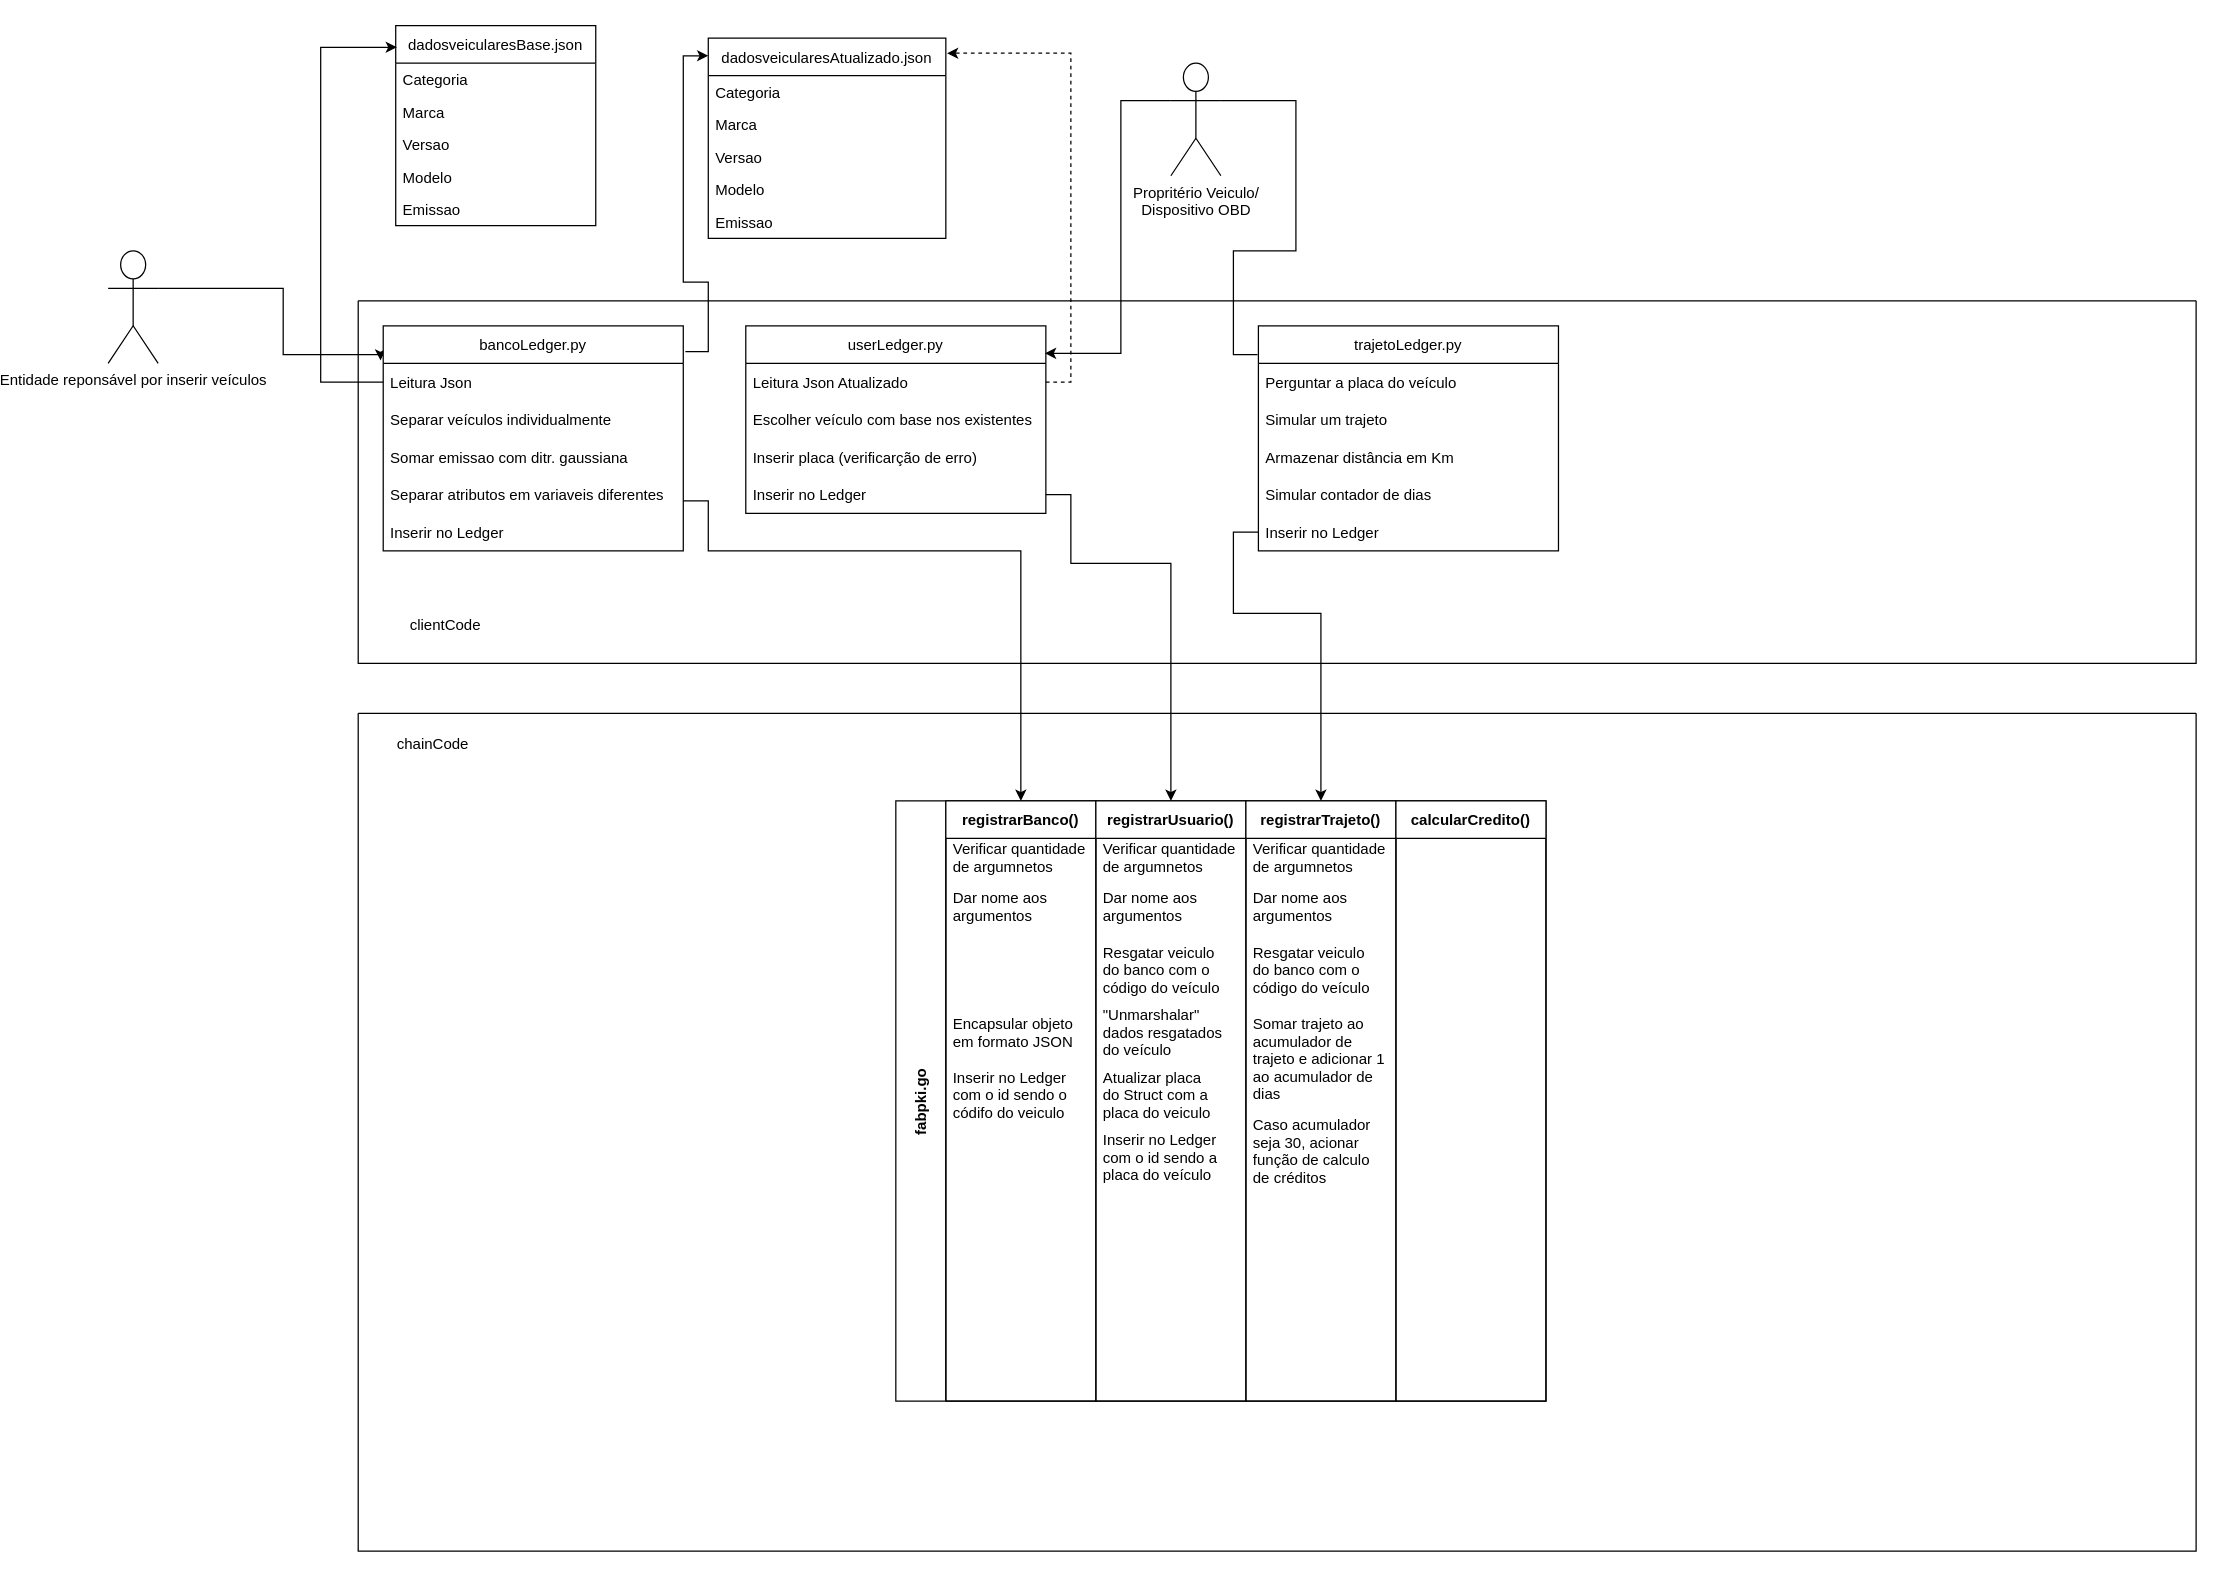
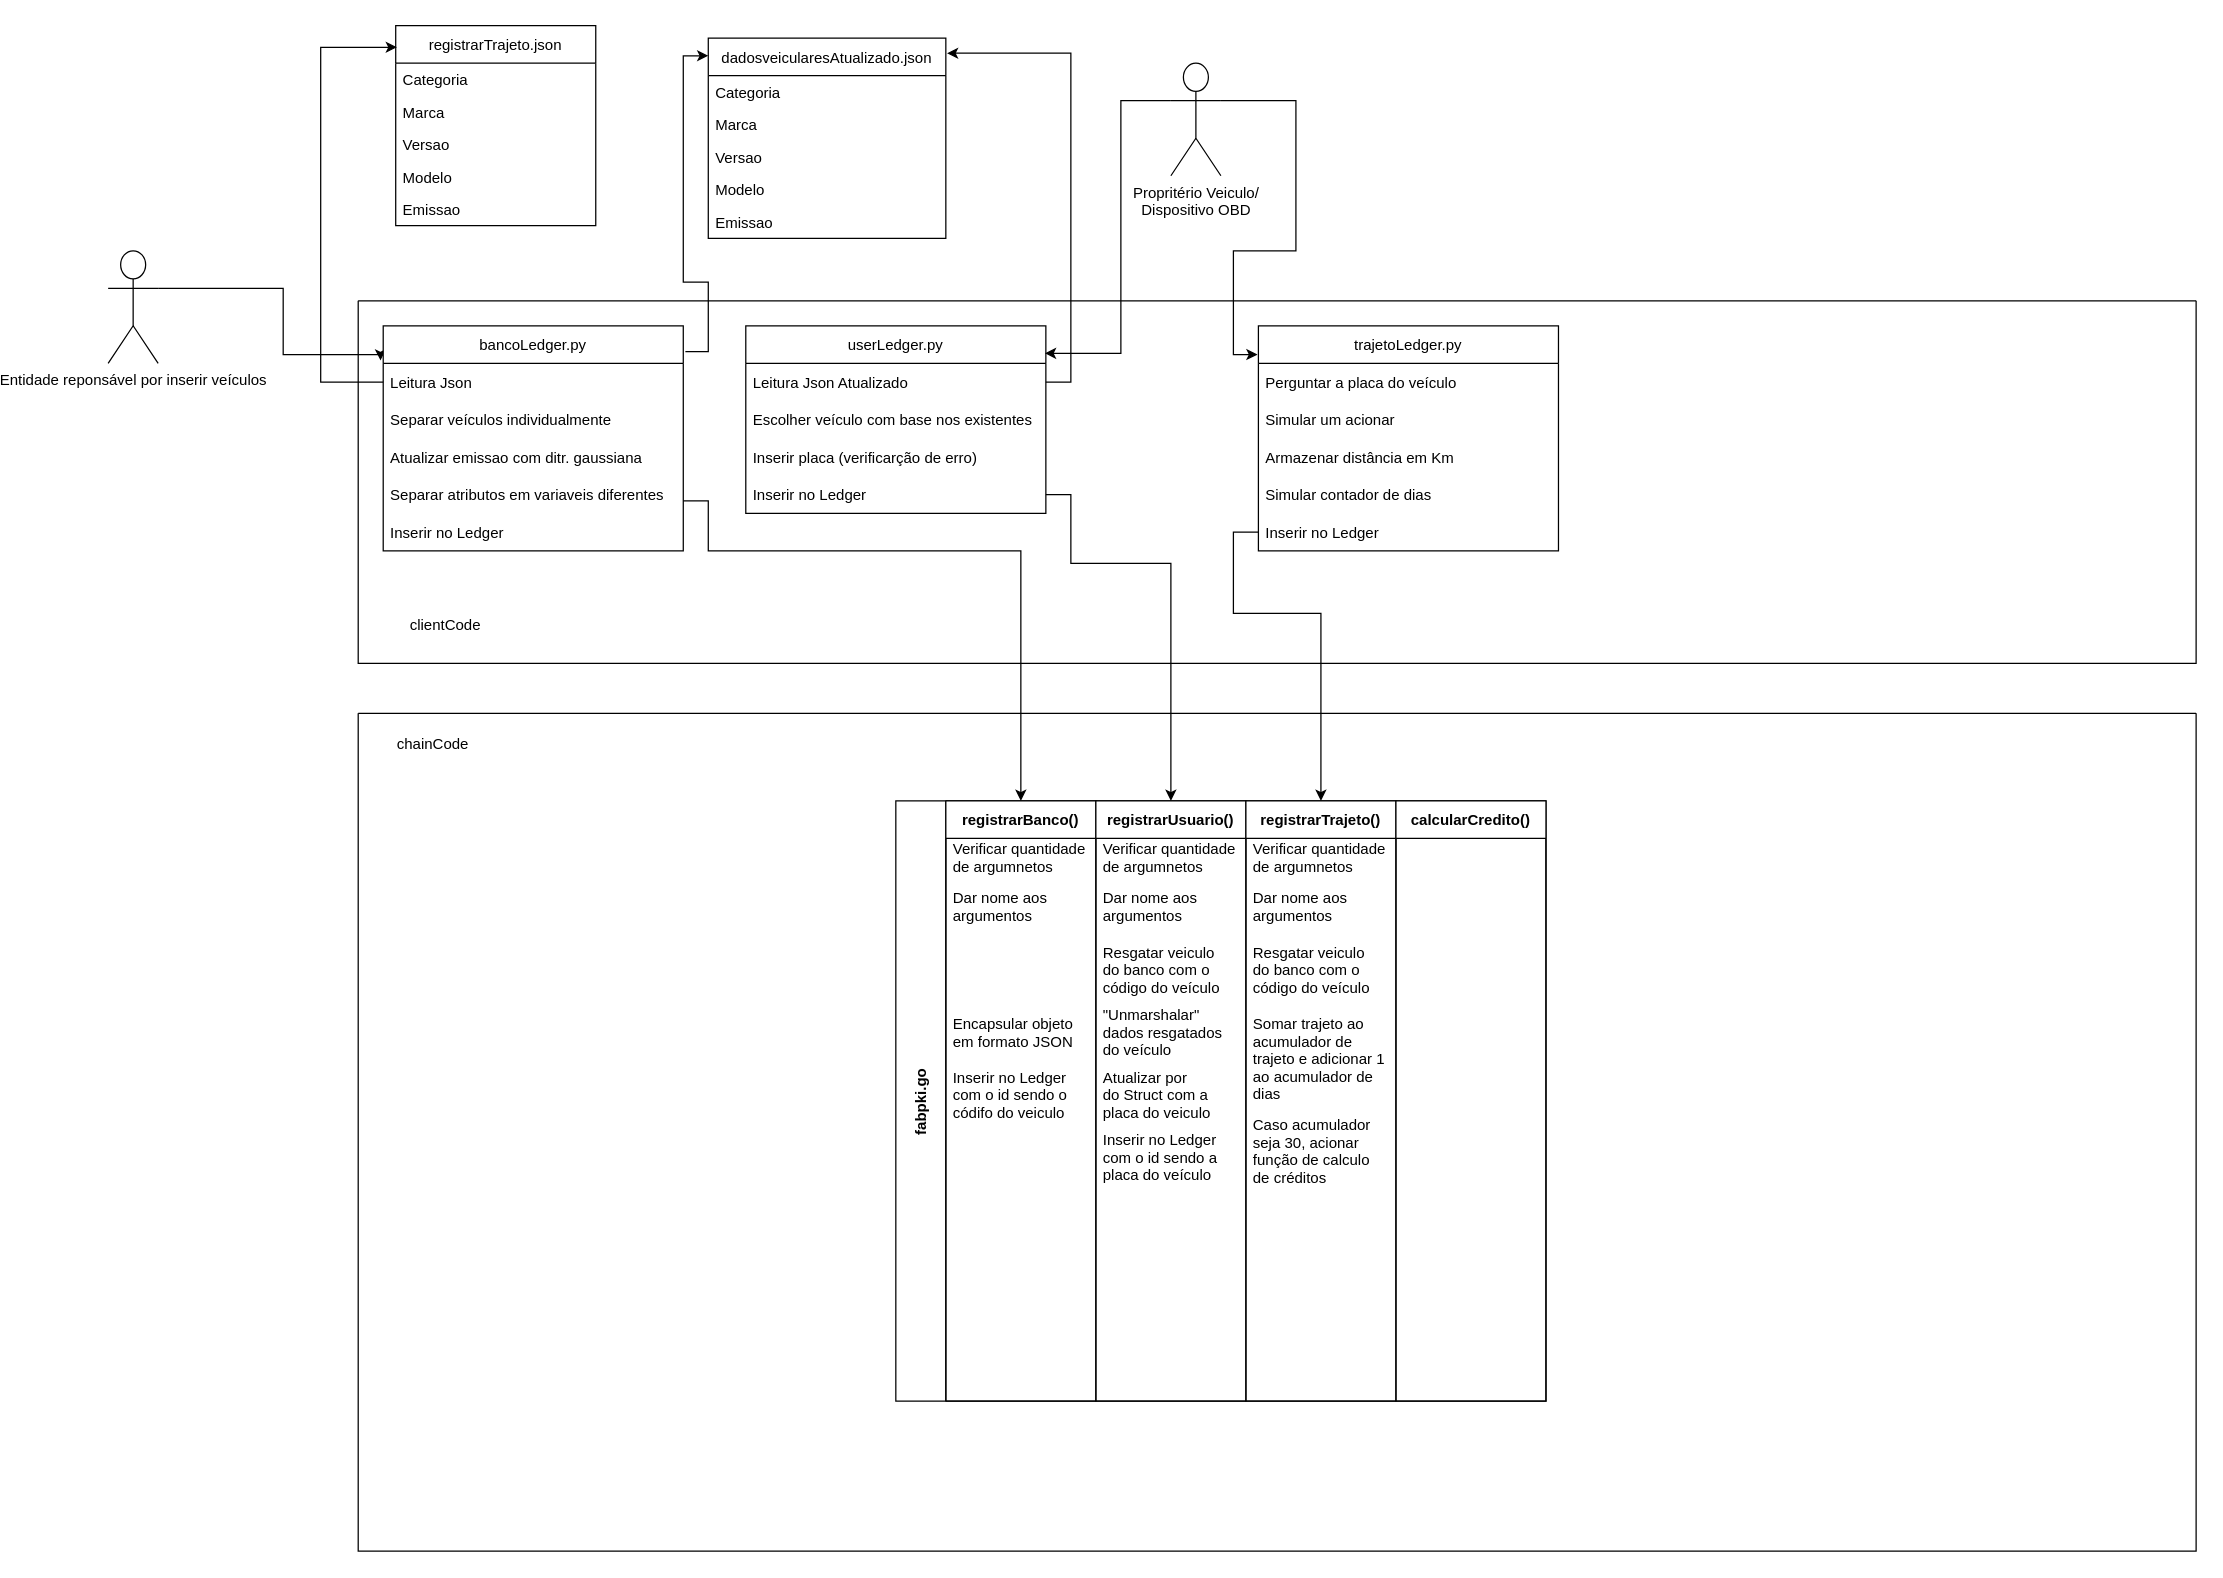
(495, 45) -> (495, 45)
(1071, 173) -> (1071, 173)
(1251, 354) -> (1247, 354)
(1333, 420) -> (1331, 420)
(513, 458) -> (526, 458)
(1158, 1078) -> (1151, 1078)
